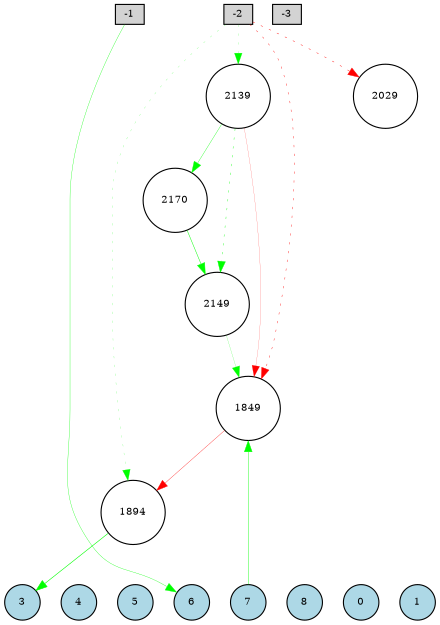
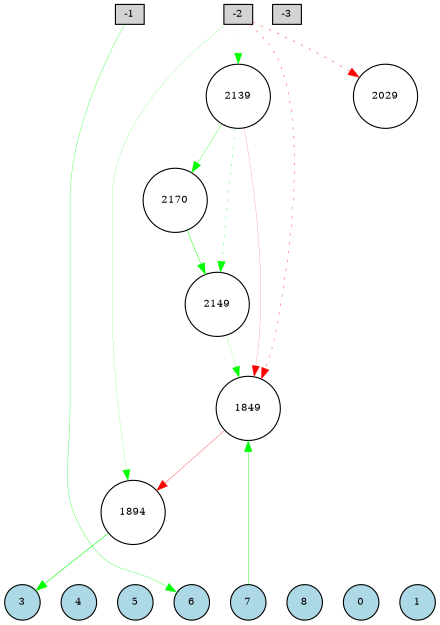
(112, 227) -> (112, 227)
